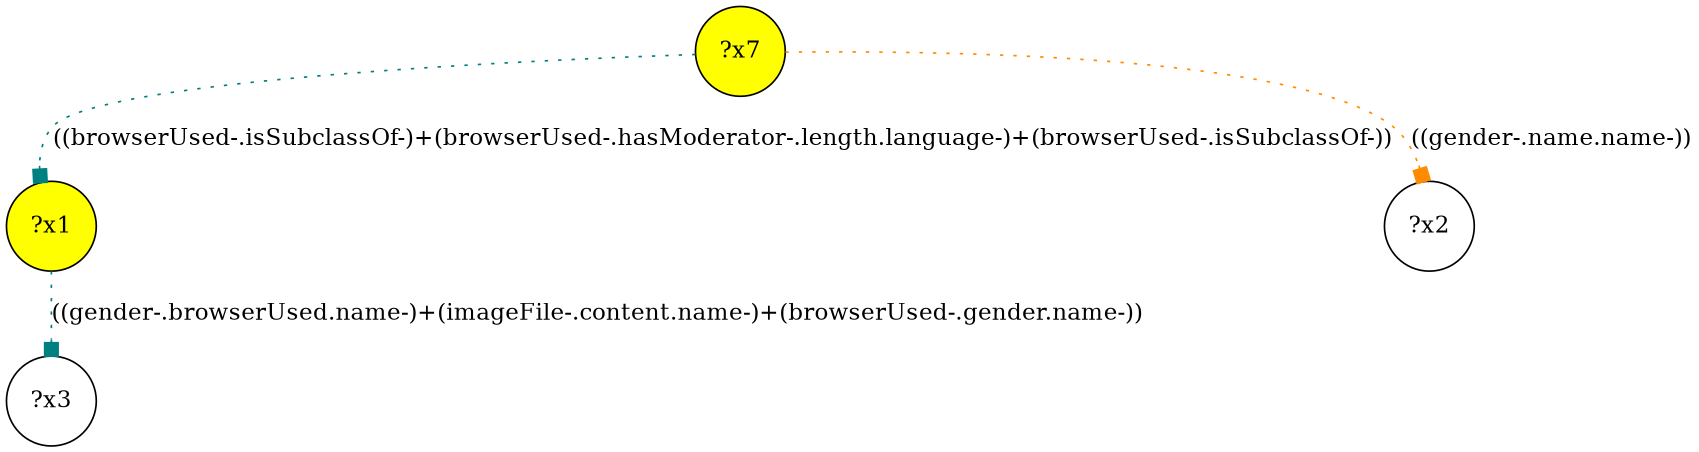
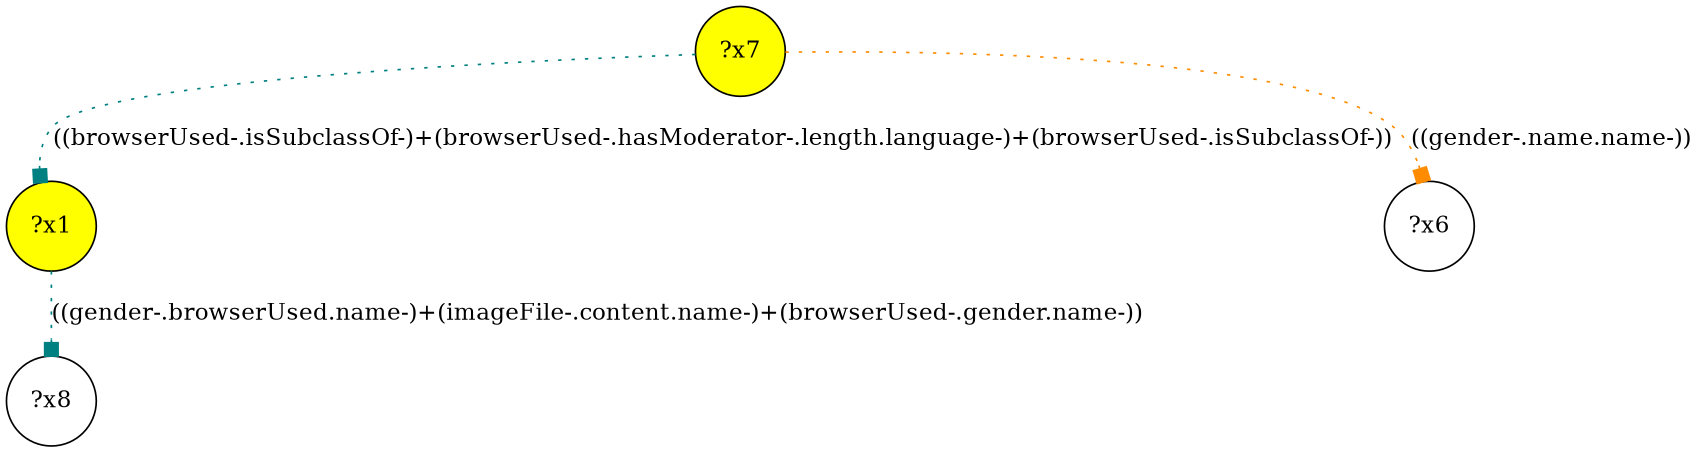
(1429, 226) -> (1429, 226)
(51, 401) -> (51, 401)
